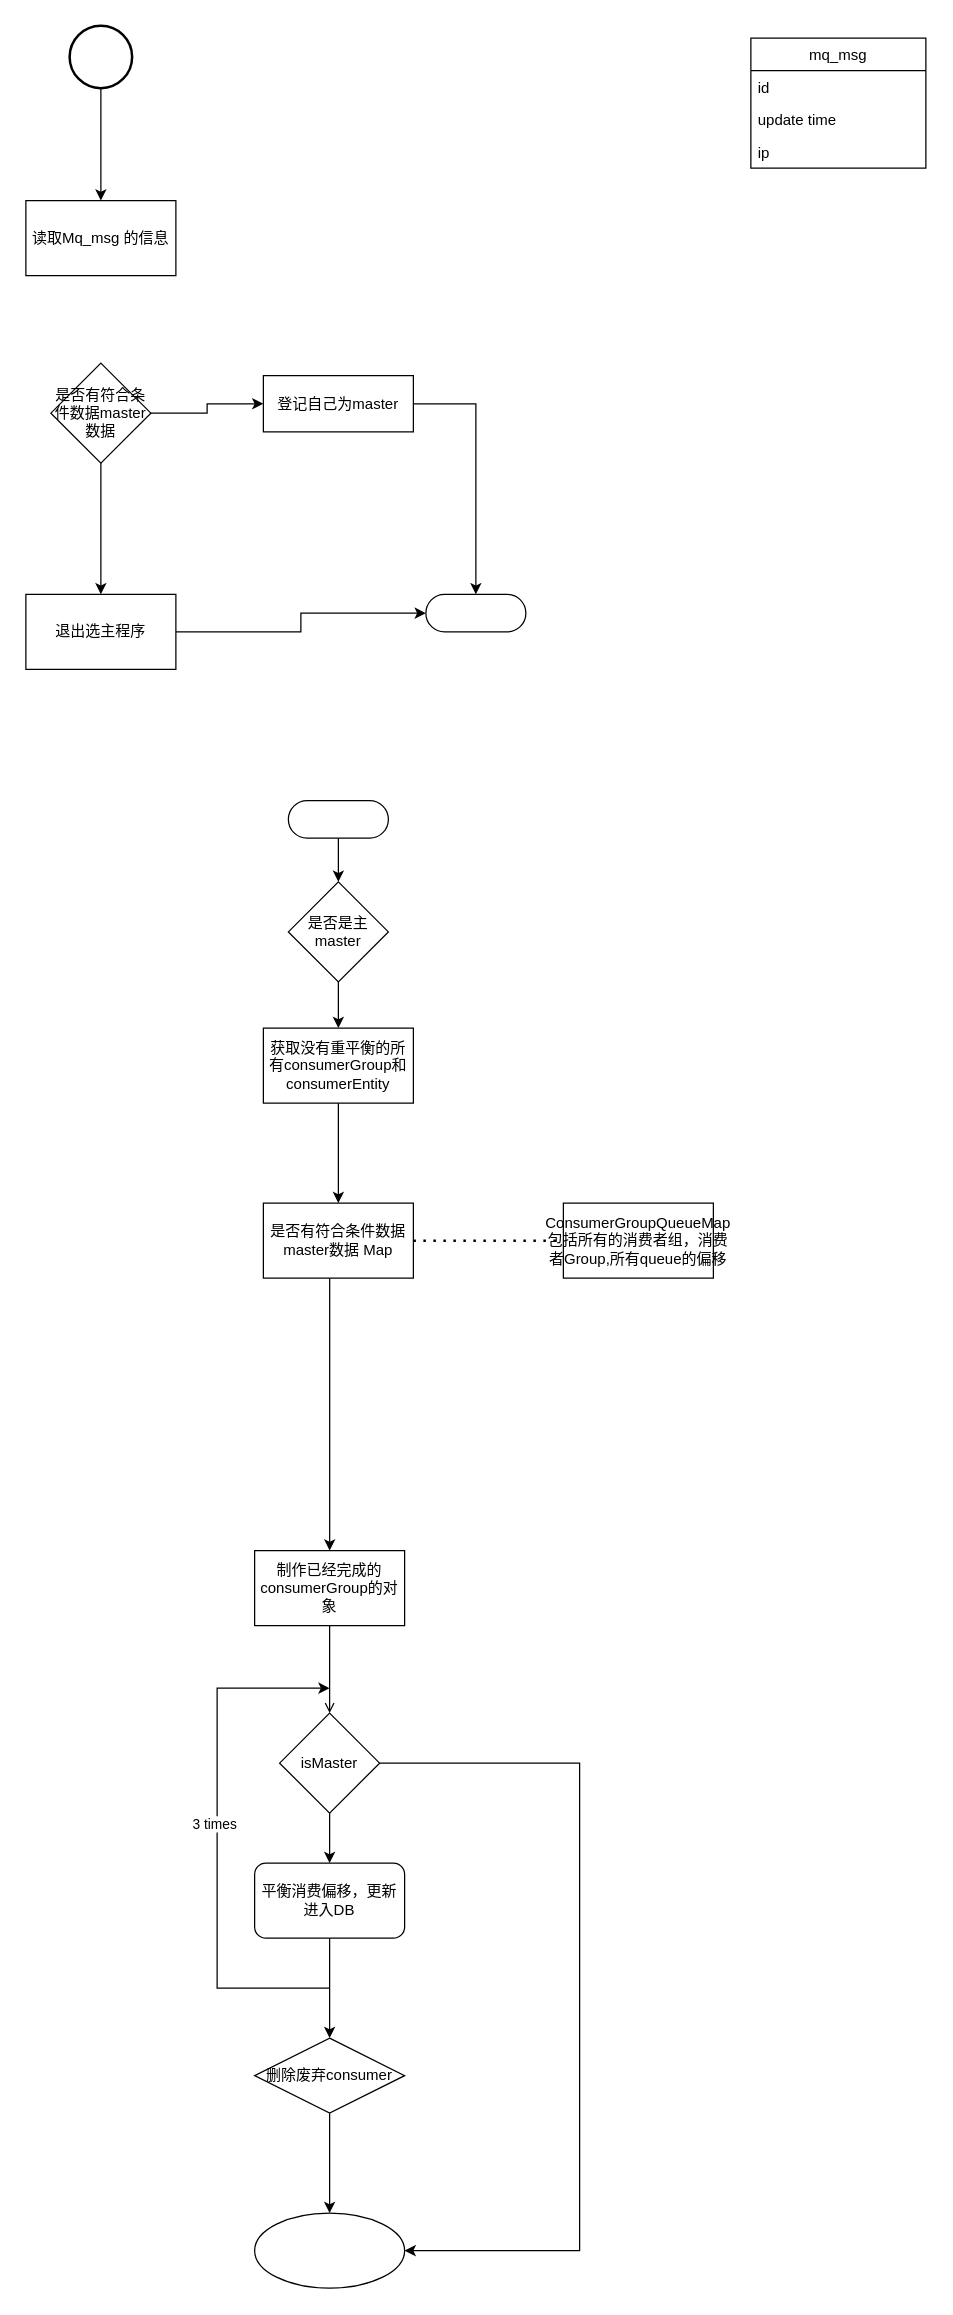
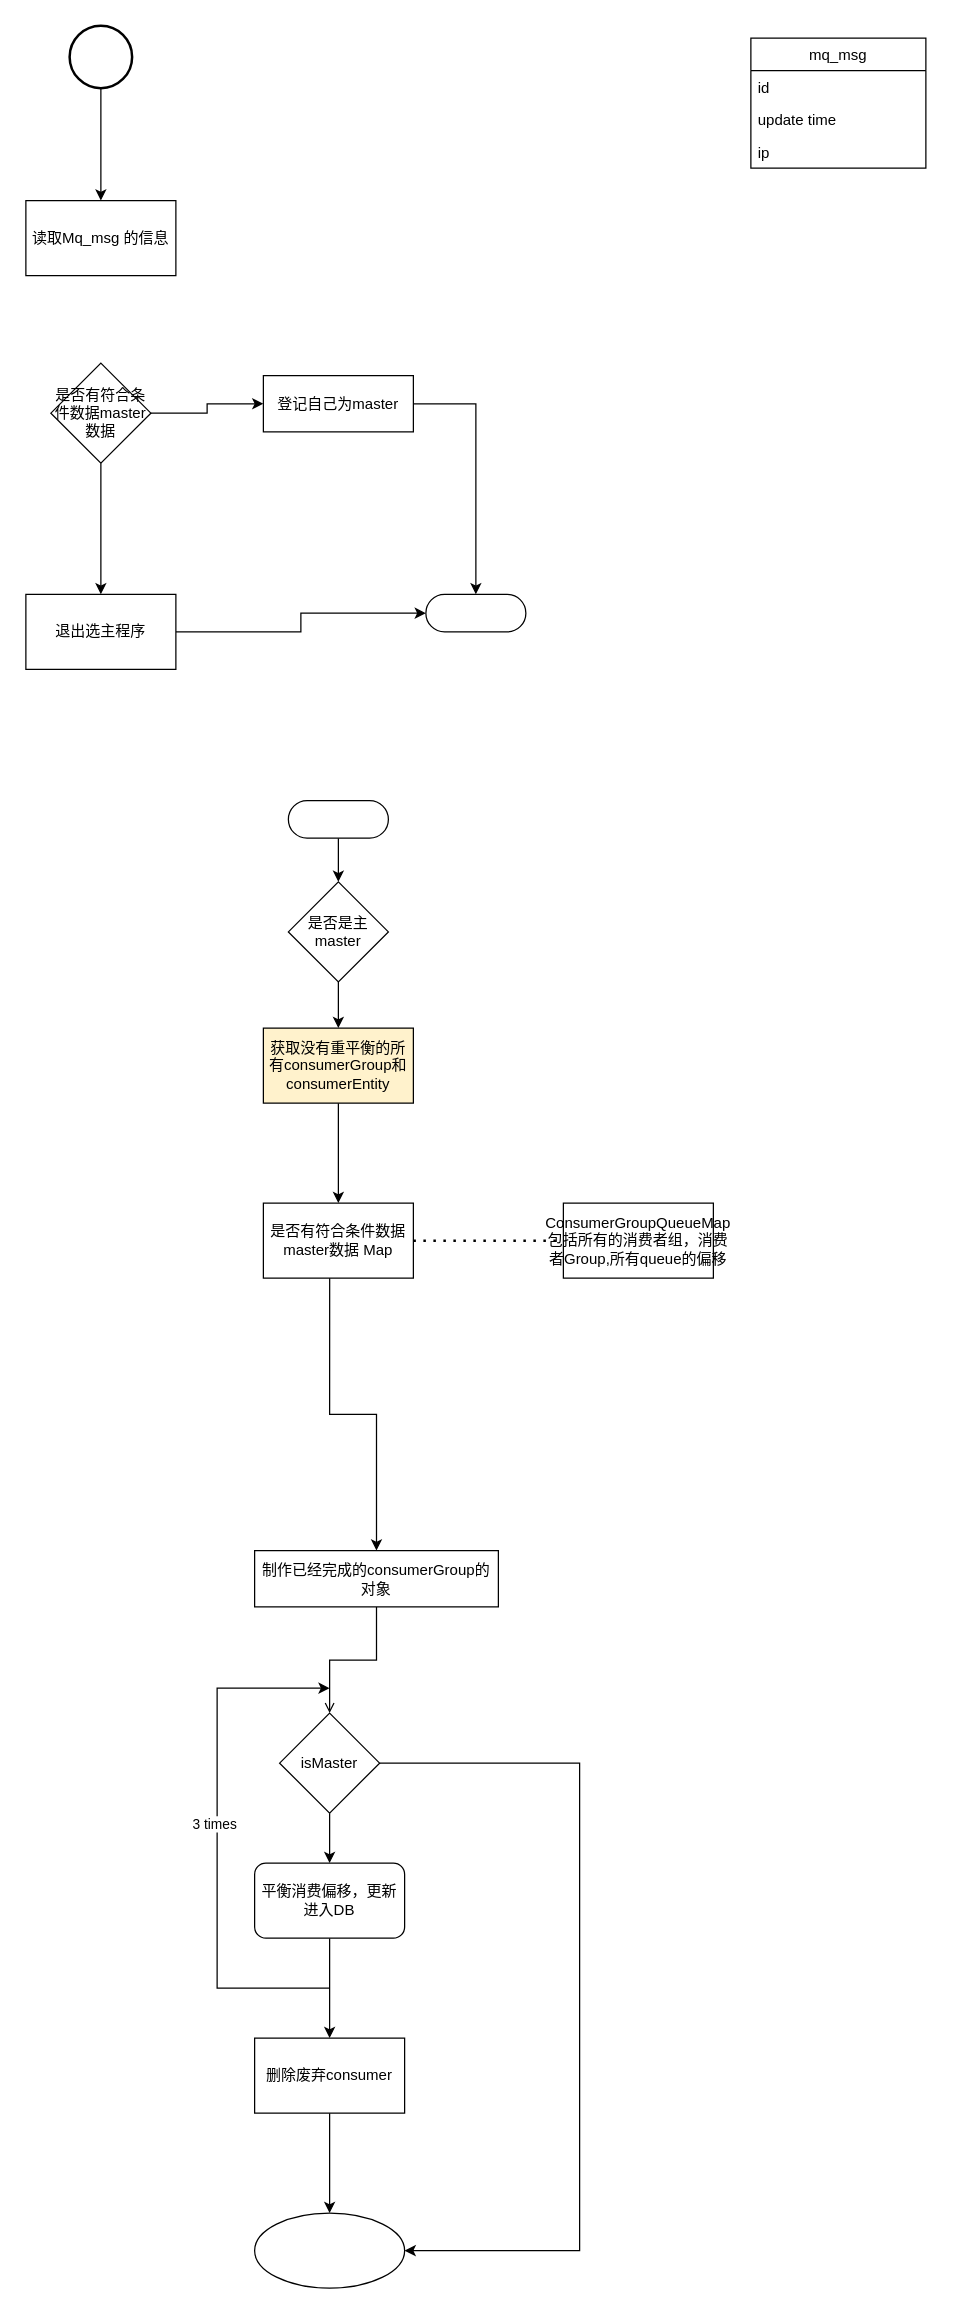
(338, 1066) -> (338, 1066)
(329, 1588) -> (376, 1579)
(329, 2076) -> (329, 2076)
